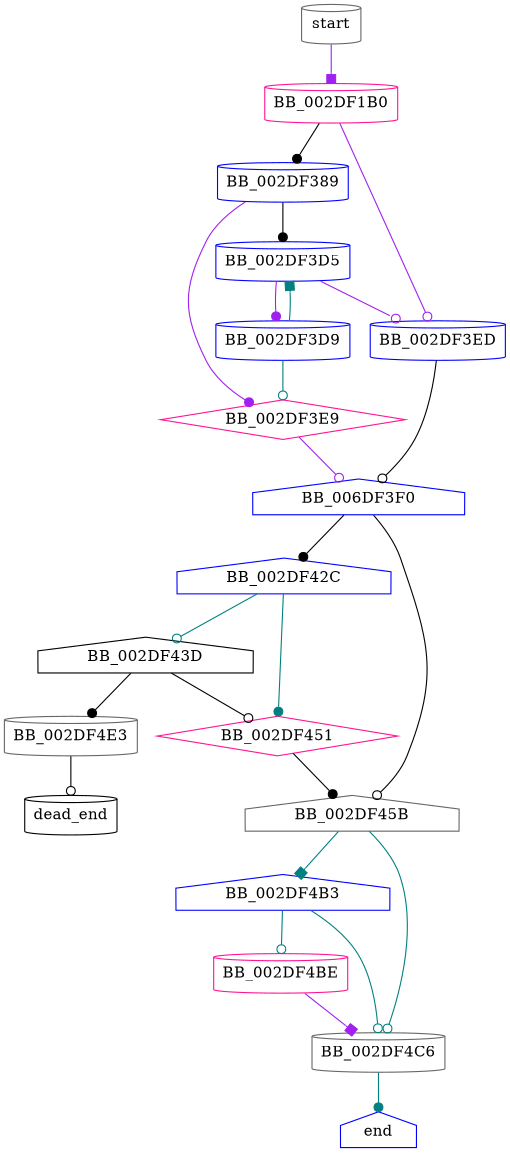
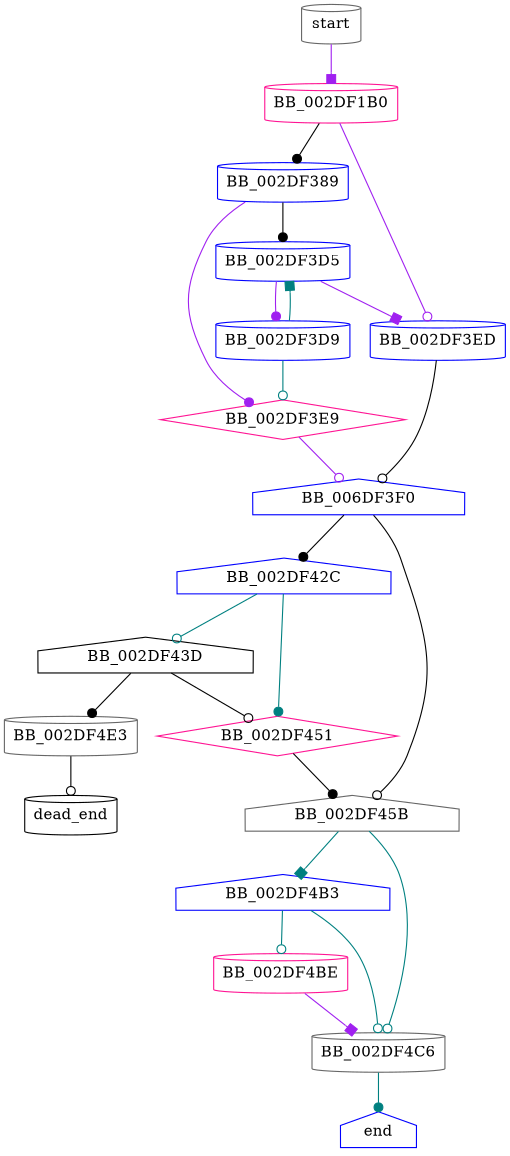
(355, 299) -> (355, 299)
